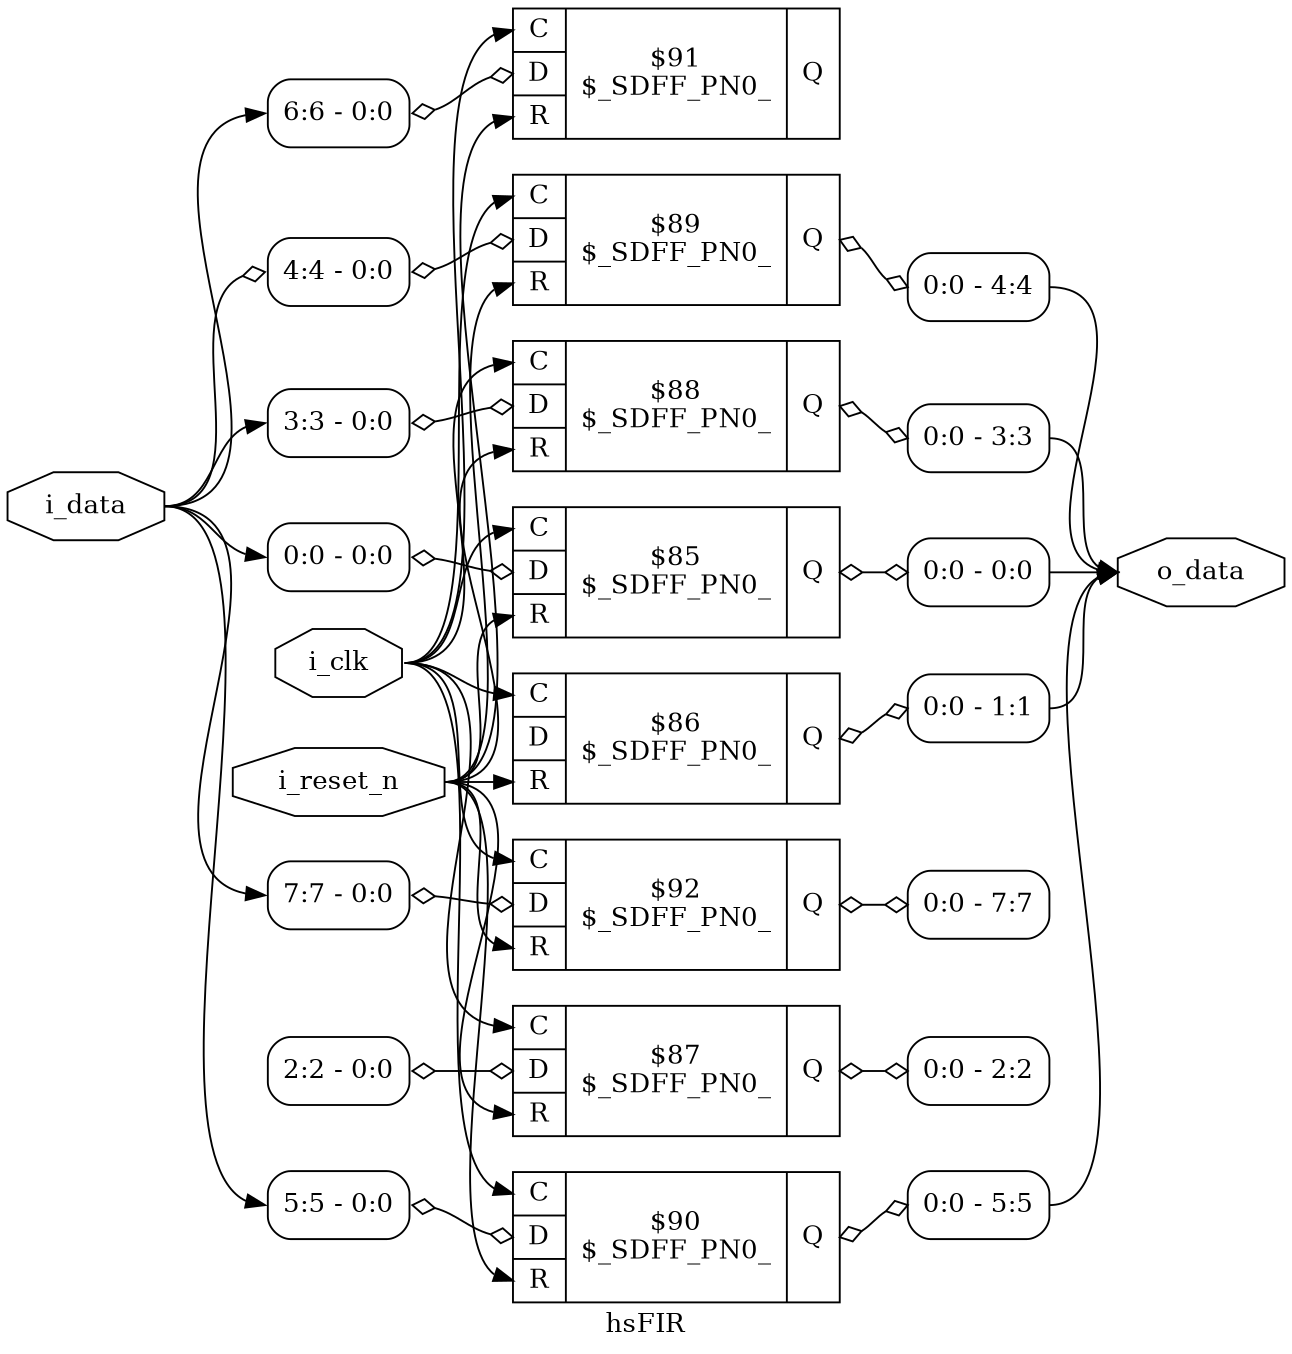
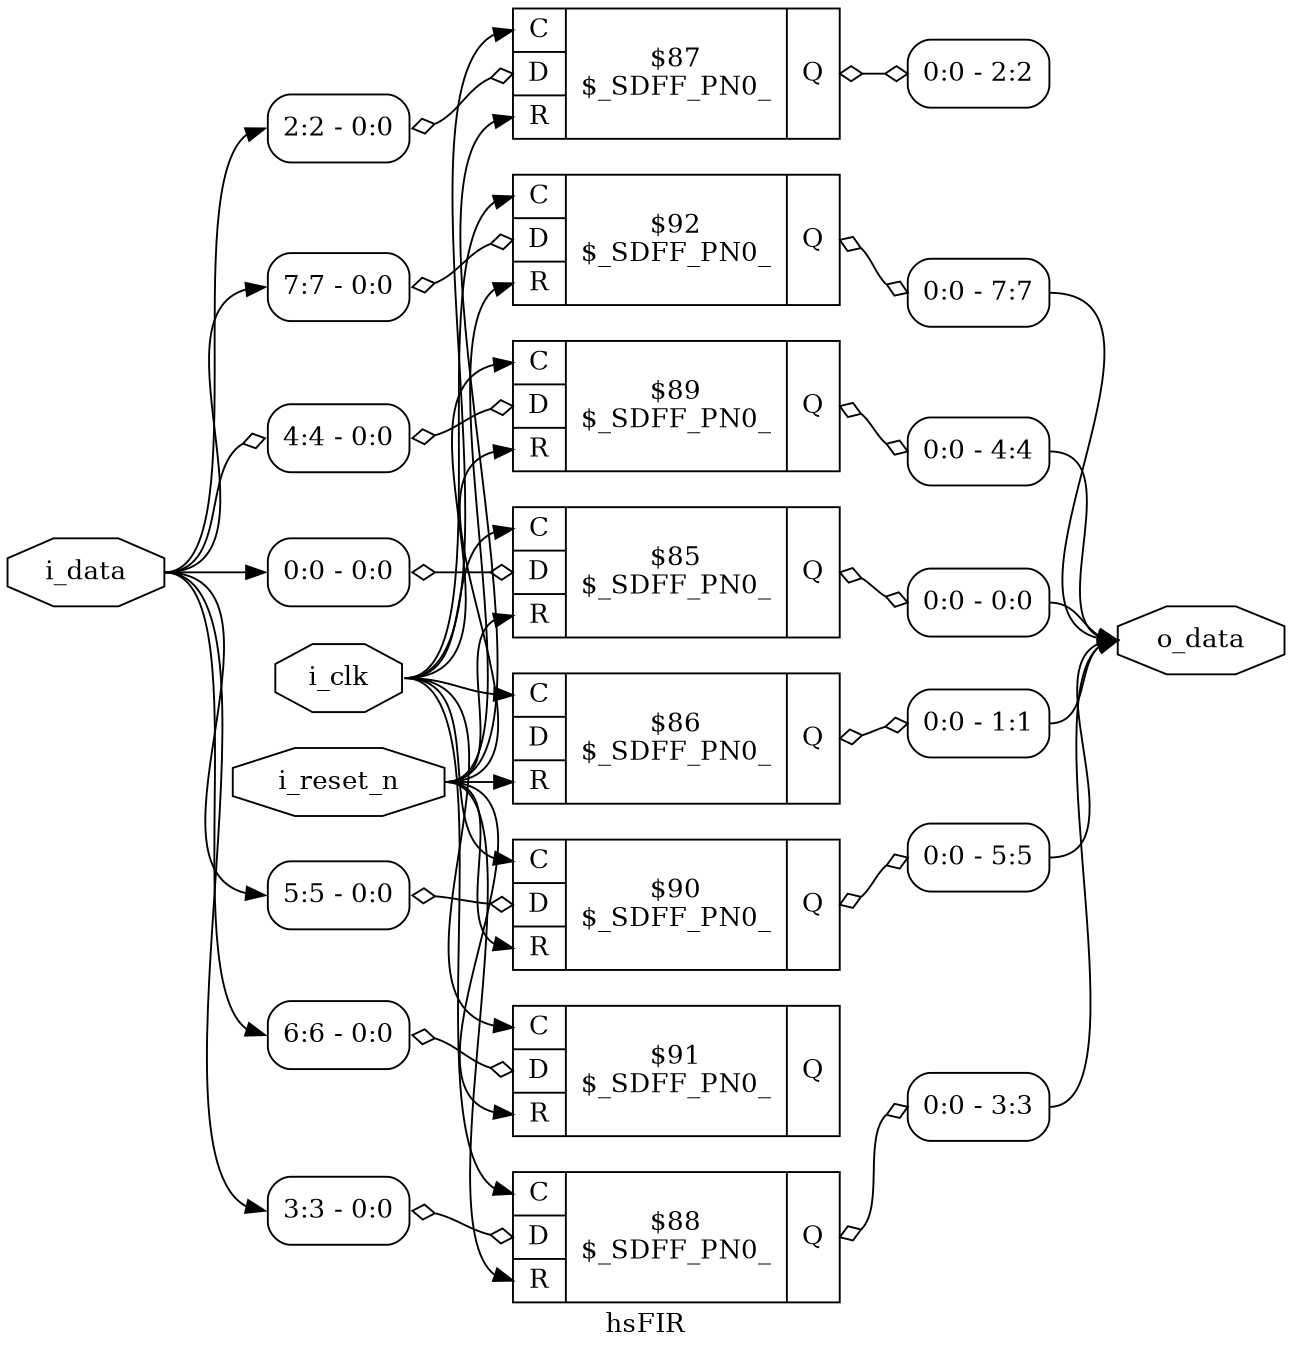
none -> (215, 290)
none -> (1086, 457)
